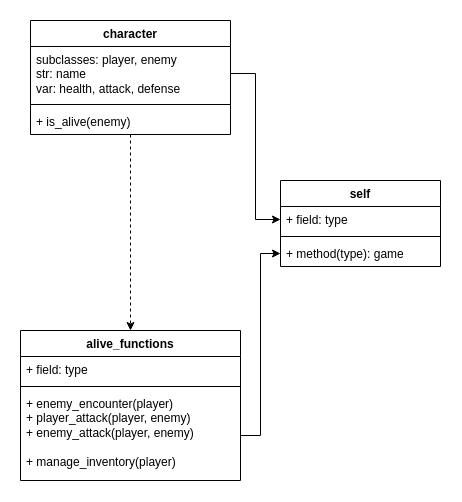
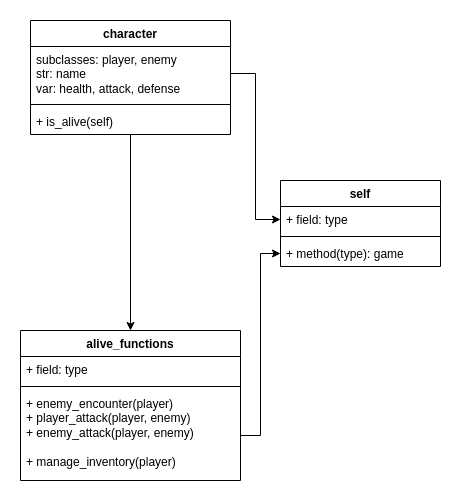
(87, 123) -> (82, 123)
(131, 229) -> (131, 229)
